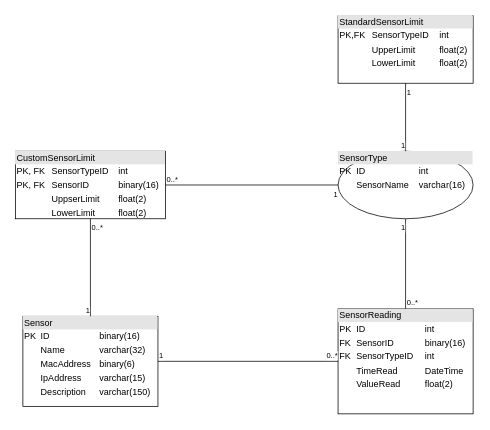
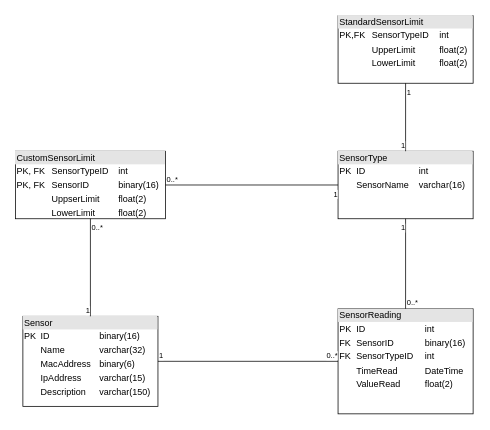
(405, 185) -> (405, 185)
